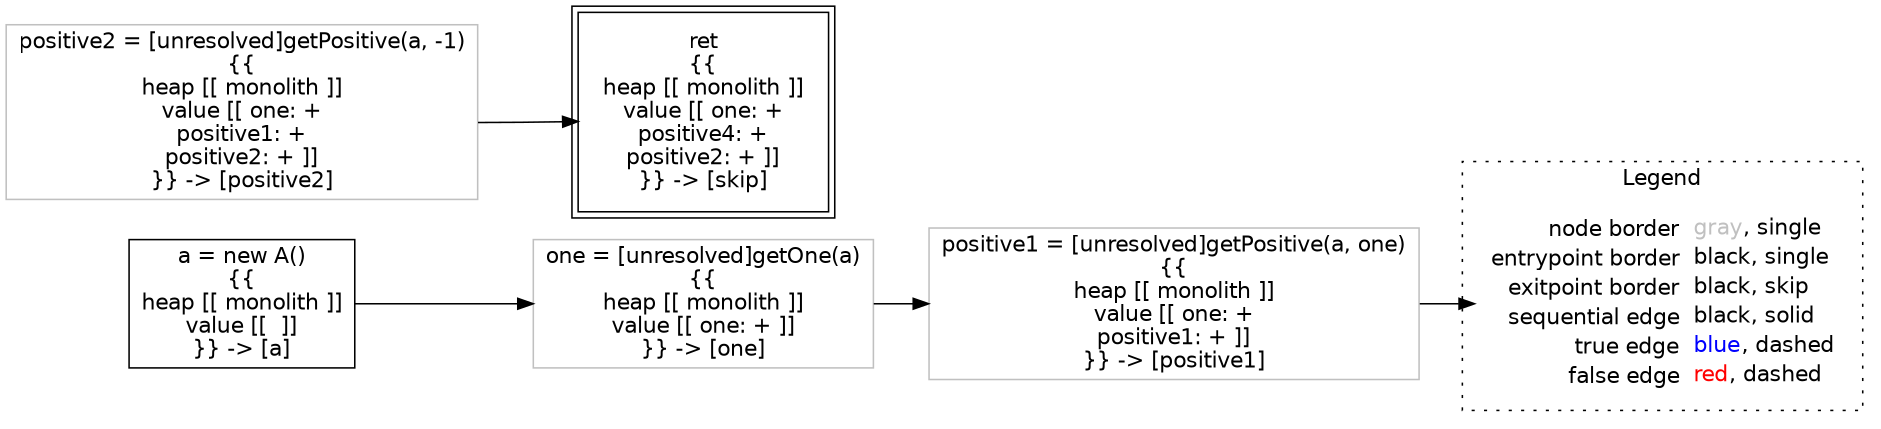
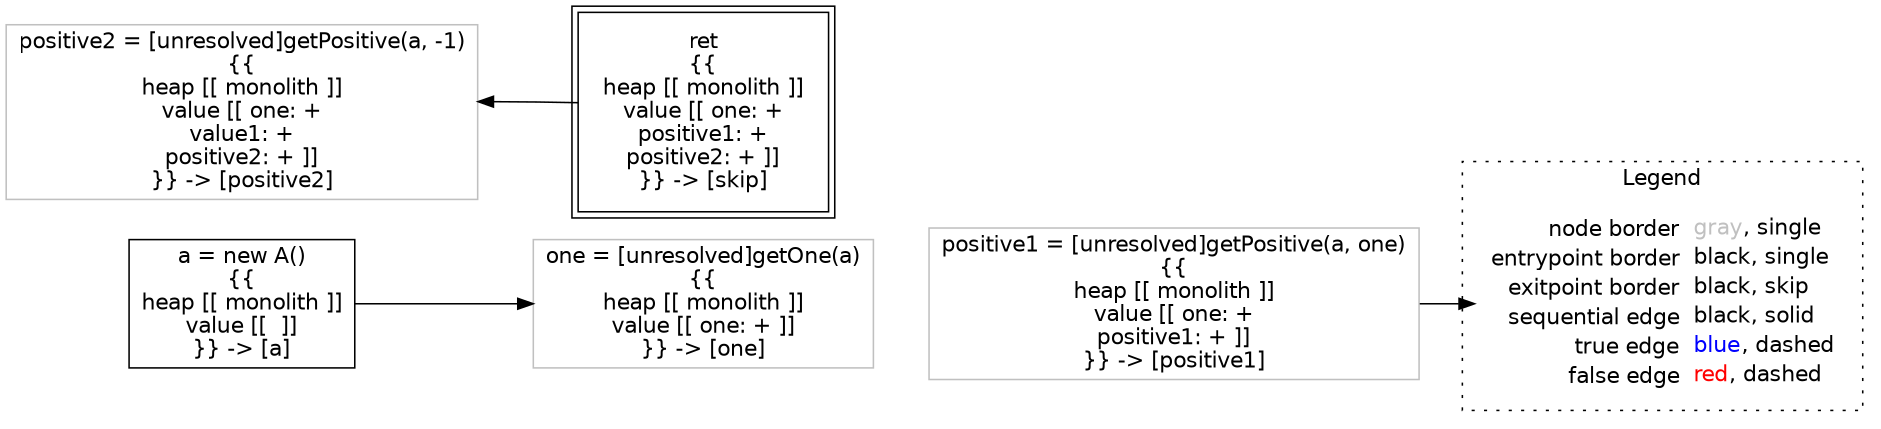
(520, 122) -> (536, 102)
(242, 134) -> (242, 134)
(703, 134) -> (703, 134)
(893, 304) -> none
